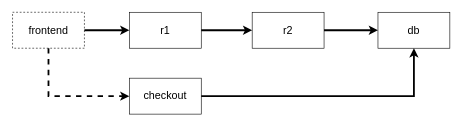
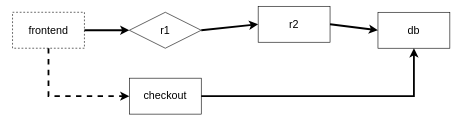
(165, 30) -> (165, 30)
(288, 30) -> (294, 24)
